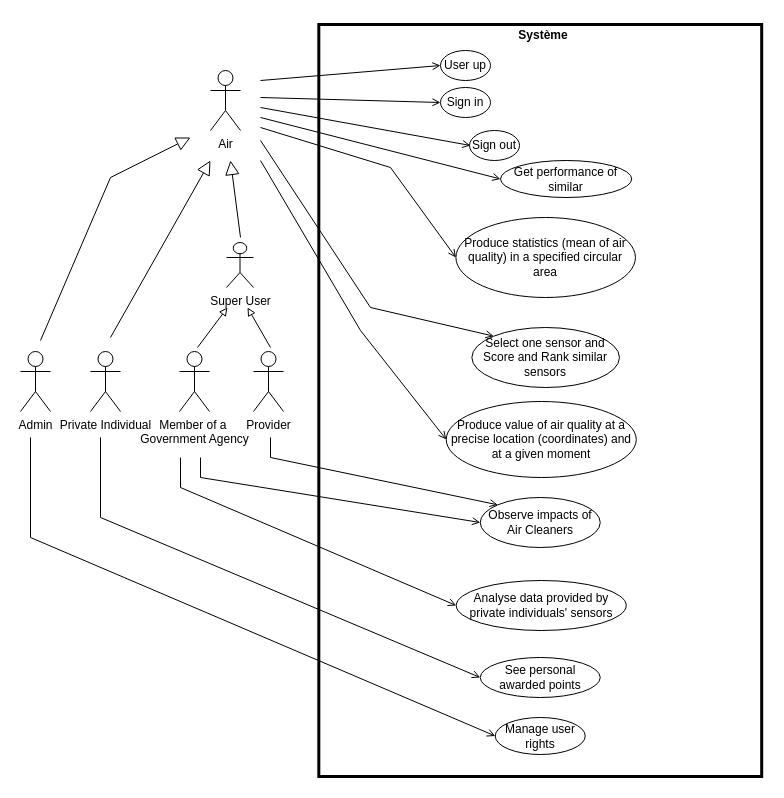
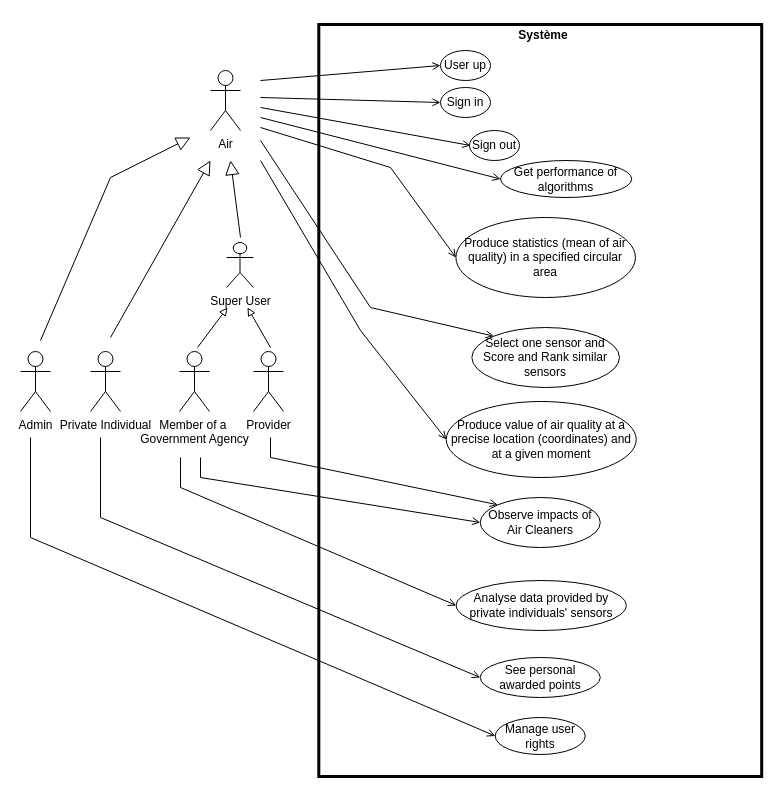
(566, 180) -> (566, 180)
